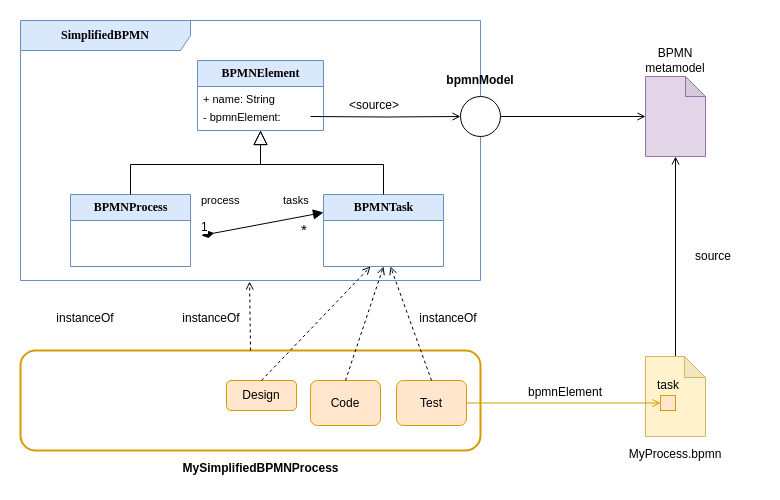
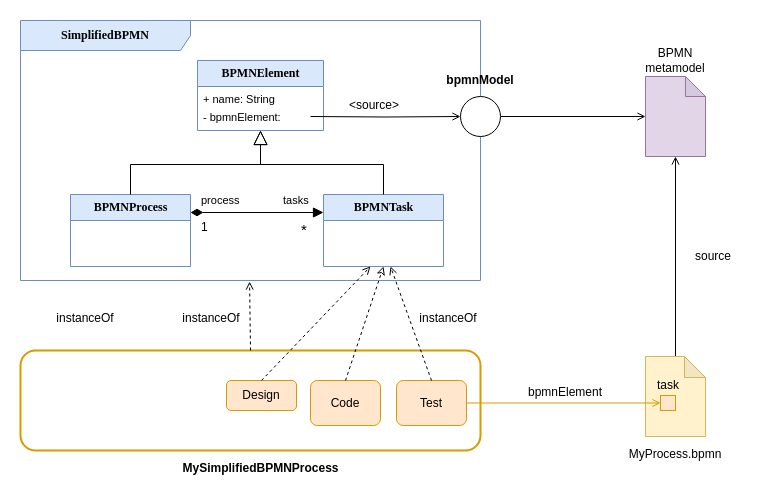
(263, 224) -> (258, 213)
(382, 272) -> (381, 274)
